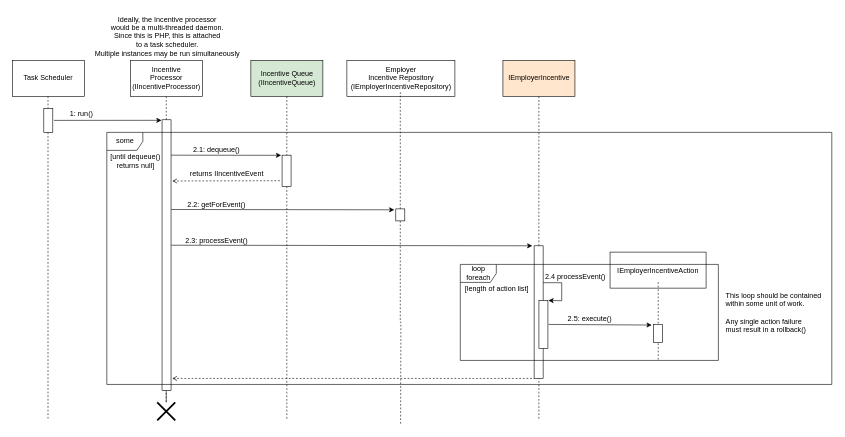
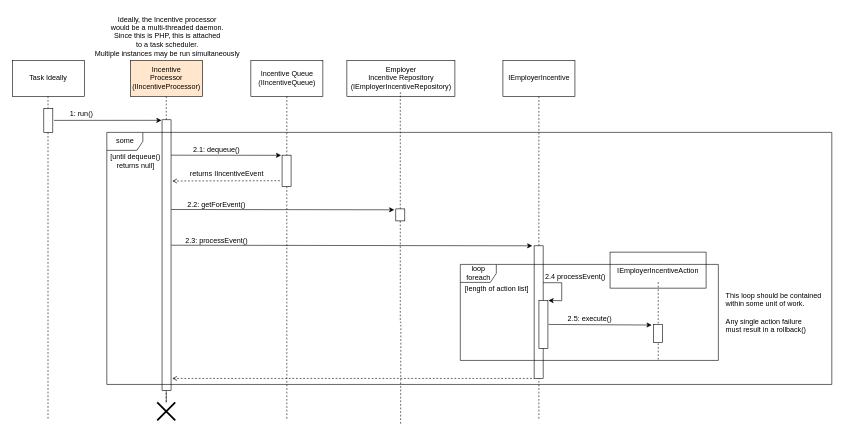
(48, 78) -> (48, 78)
(167, 78) -> (167, 78)
(287, 78) -> (287, 78)
(539, 78) -> (539, 78)
